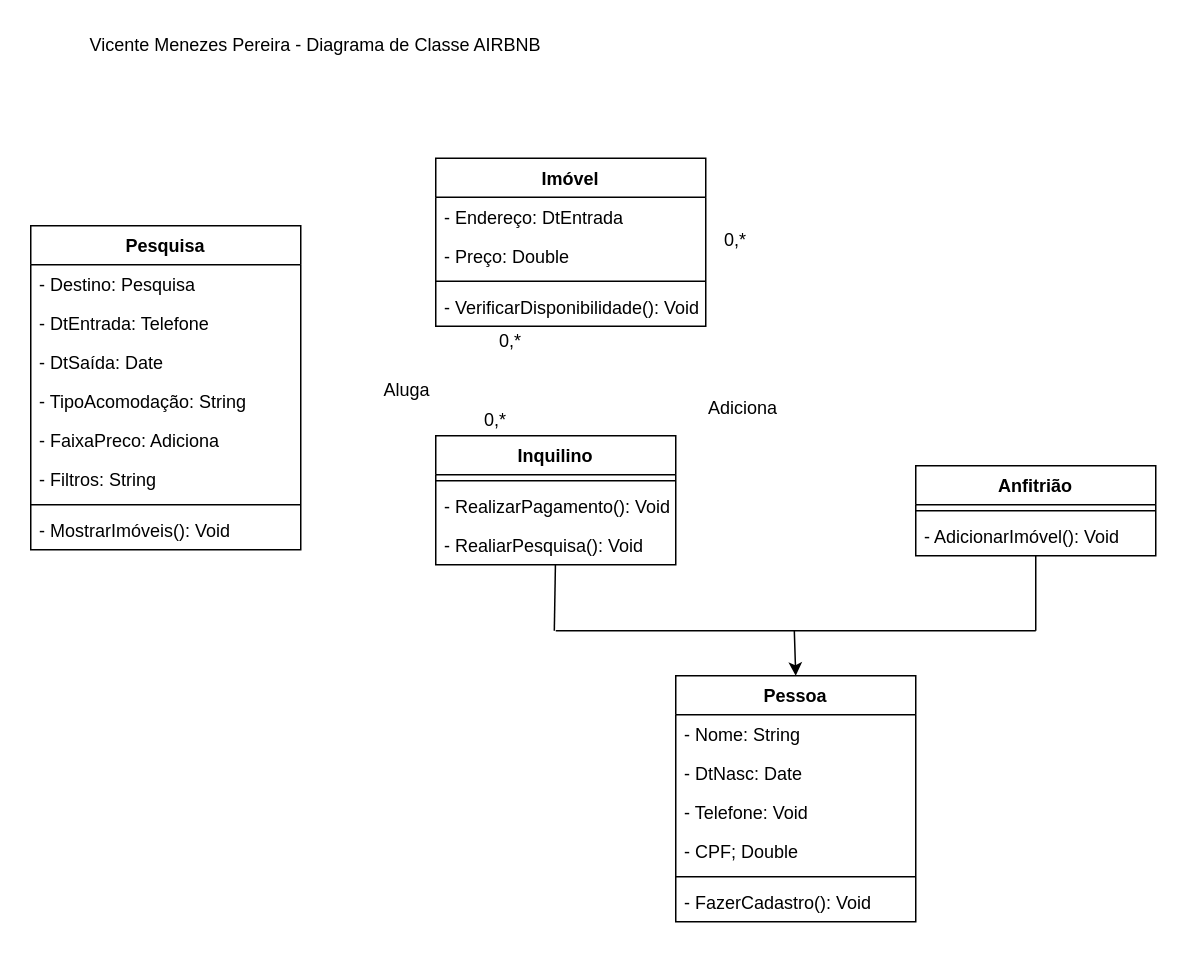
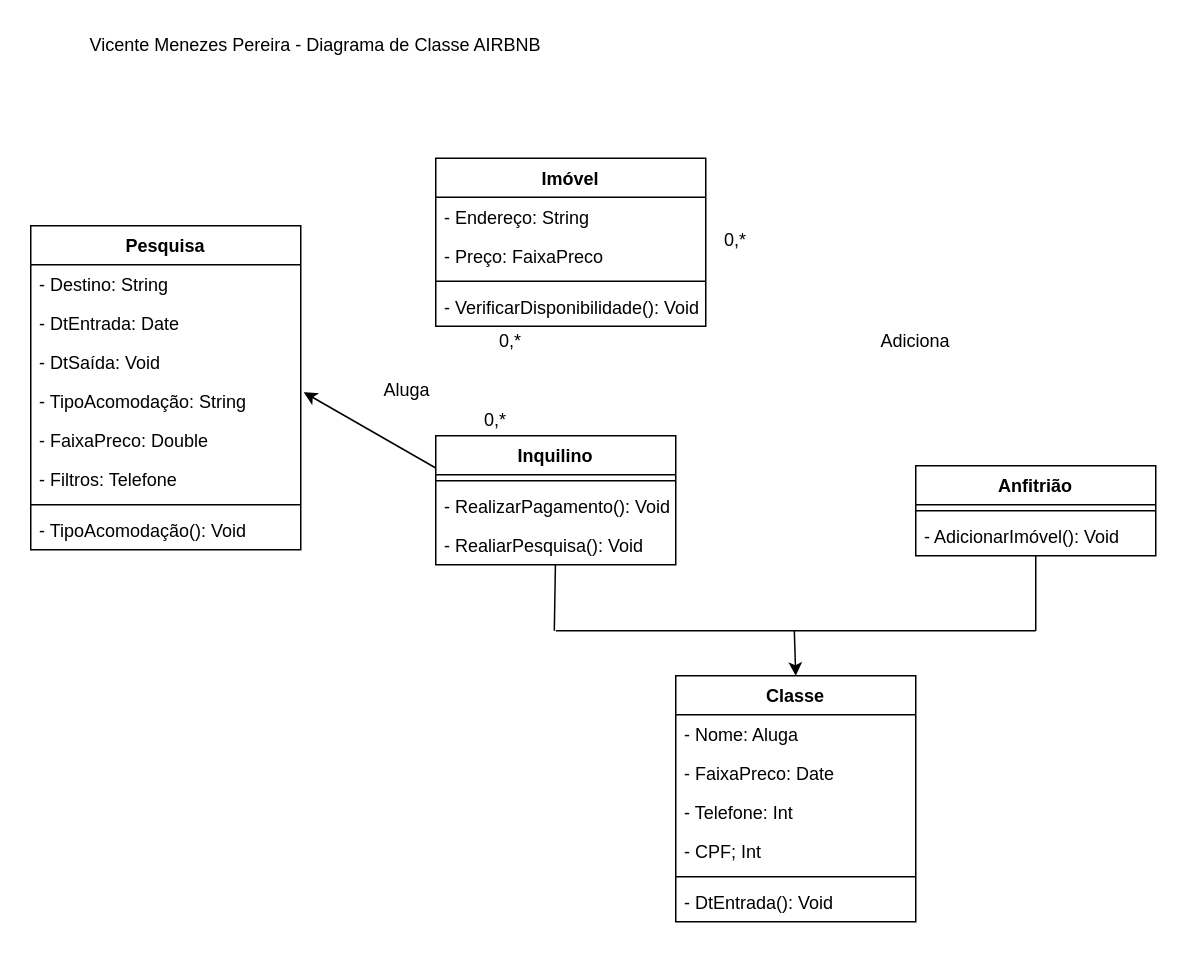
(543, 218) -> (525, 218)
(510, 257) -> (530, 257)
(123, 285) -> (113, 285)
(135, 324) -> (118, 324)
(108, 363) -> (105, 363)
(743, 409) -> (916, 341)
none -> (374, 432)
(136, 441) -> (128, 441)
(111, 480) -> (121, 480)
(148, 531) -> (148, 531)
(795, 696) -> (795, 696)
(745, 735) -> (740, 735)
(748, 774) -> (765, 774)
(753, 813) -> (750, 813)
(740, 852) -> (727, 852)
(791, 903) -> (770, 903)
